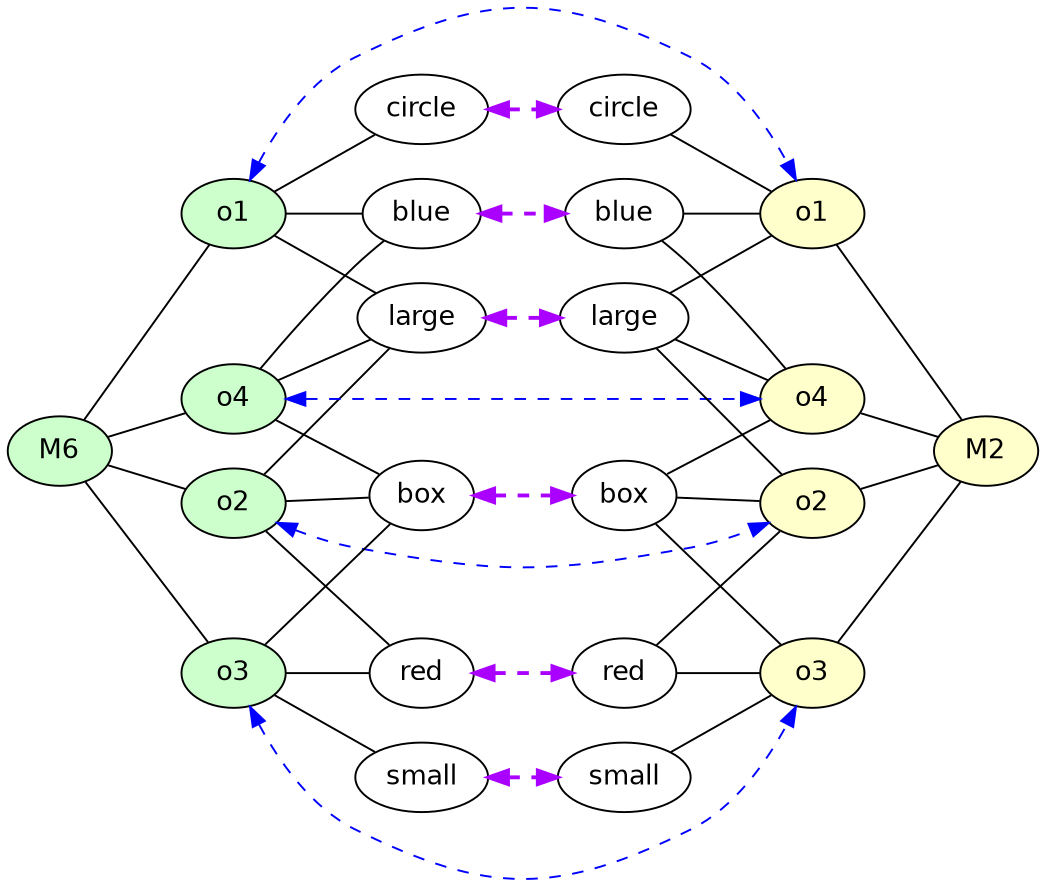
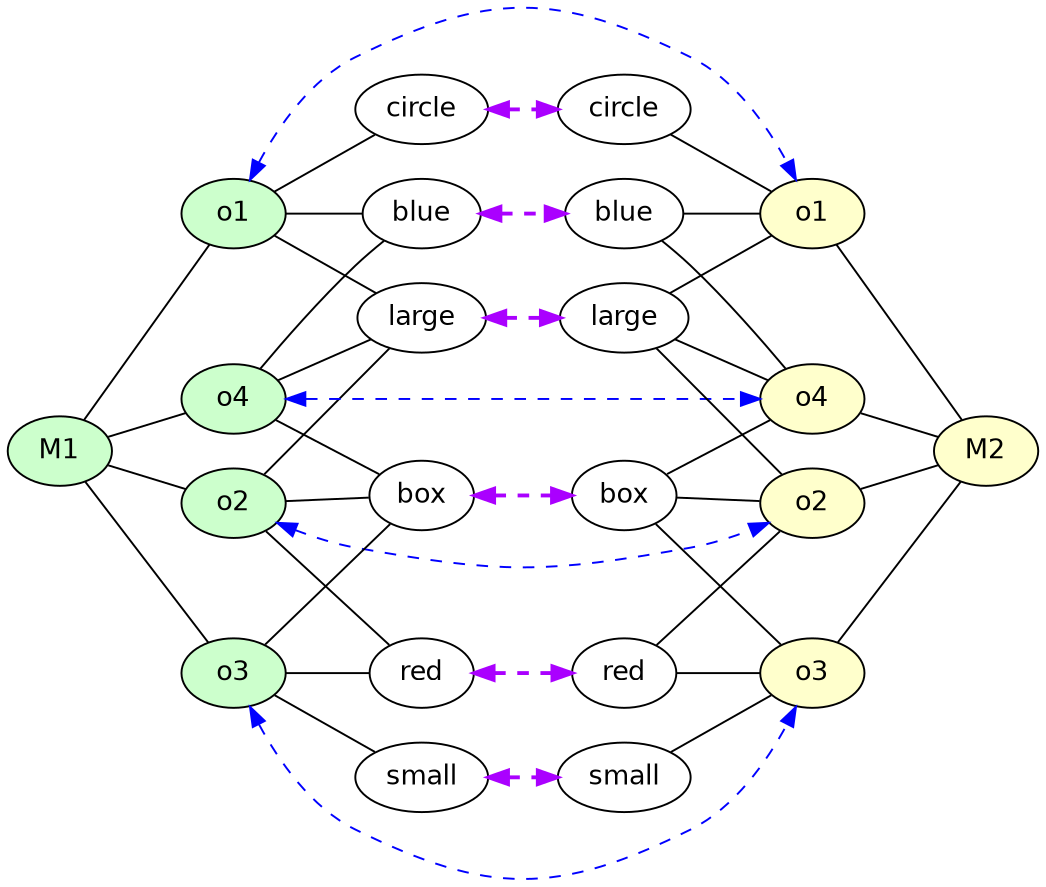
(60, 451) -> (60, 451)
